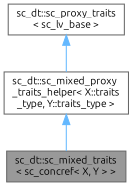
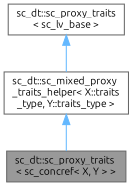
(66, 166) -> (66, 166)
